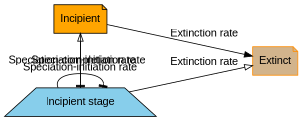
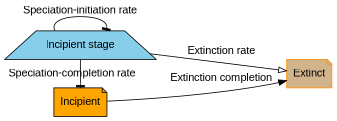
(204, 34) -> (221, 78)
(80, 58) -> none
(80, 65) -> (80, 72)
